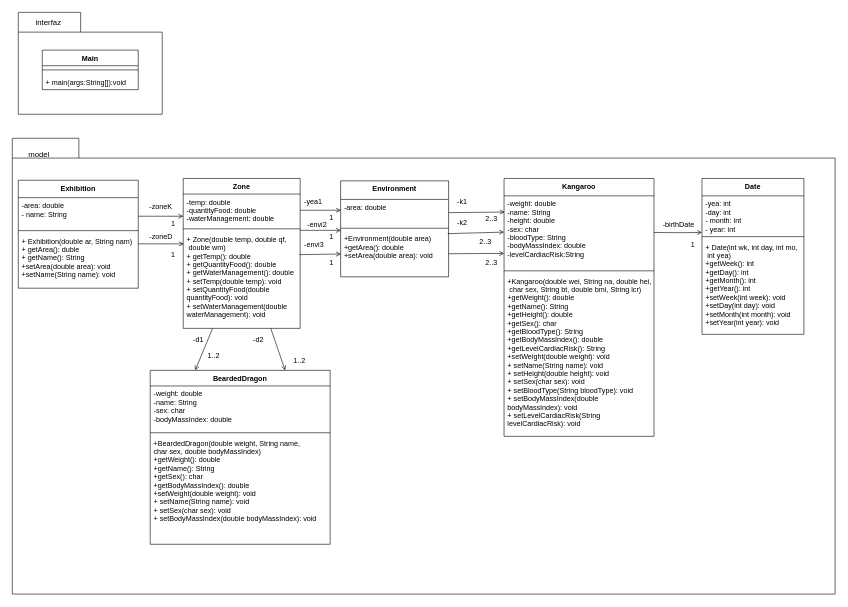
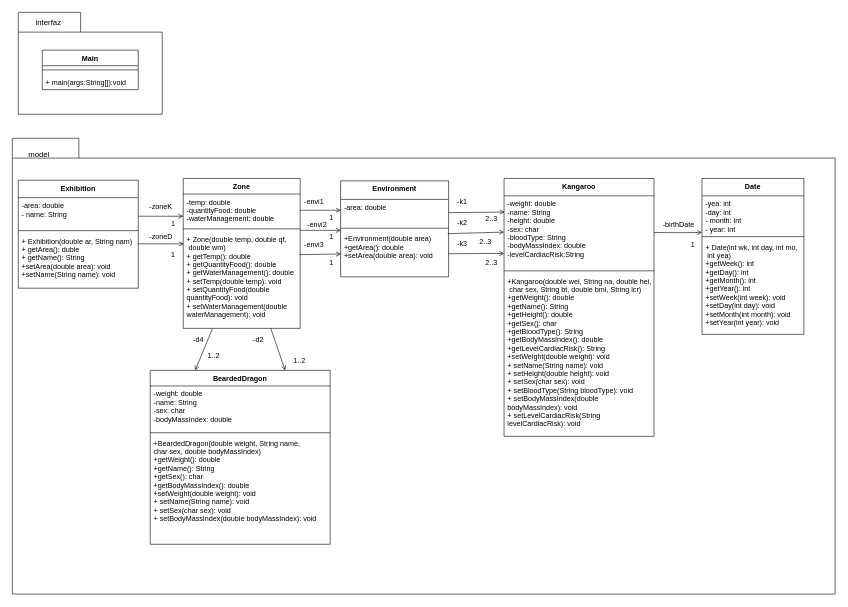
(315, 202) -> (316, 202)
none -> (465, 244)
(200, 341) -> (200, 341)
